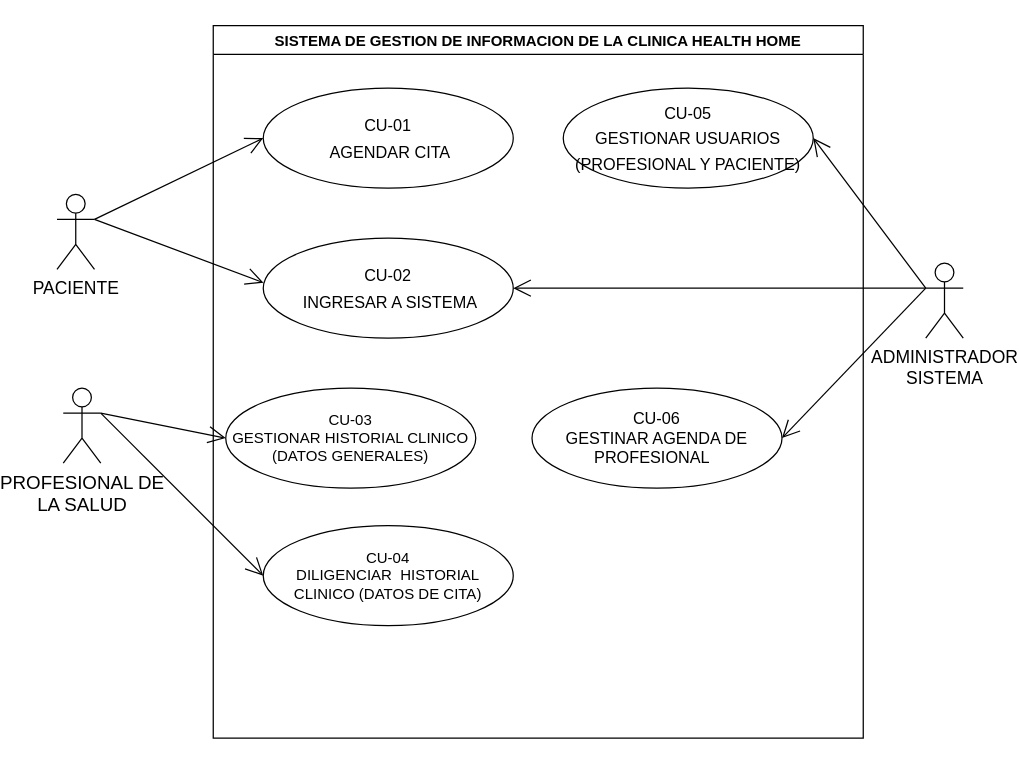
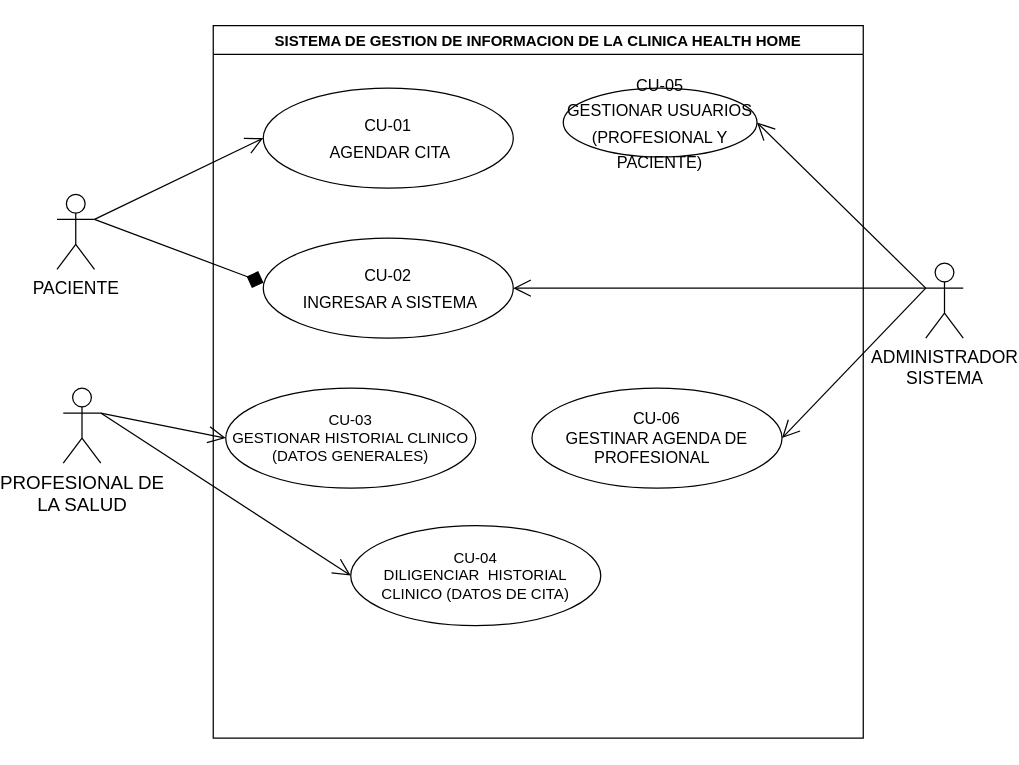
(688, 138) -> (660, 123)
(252, 279) -> (245, 276)
(388, 576) -> (476, 576)
